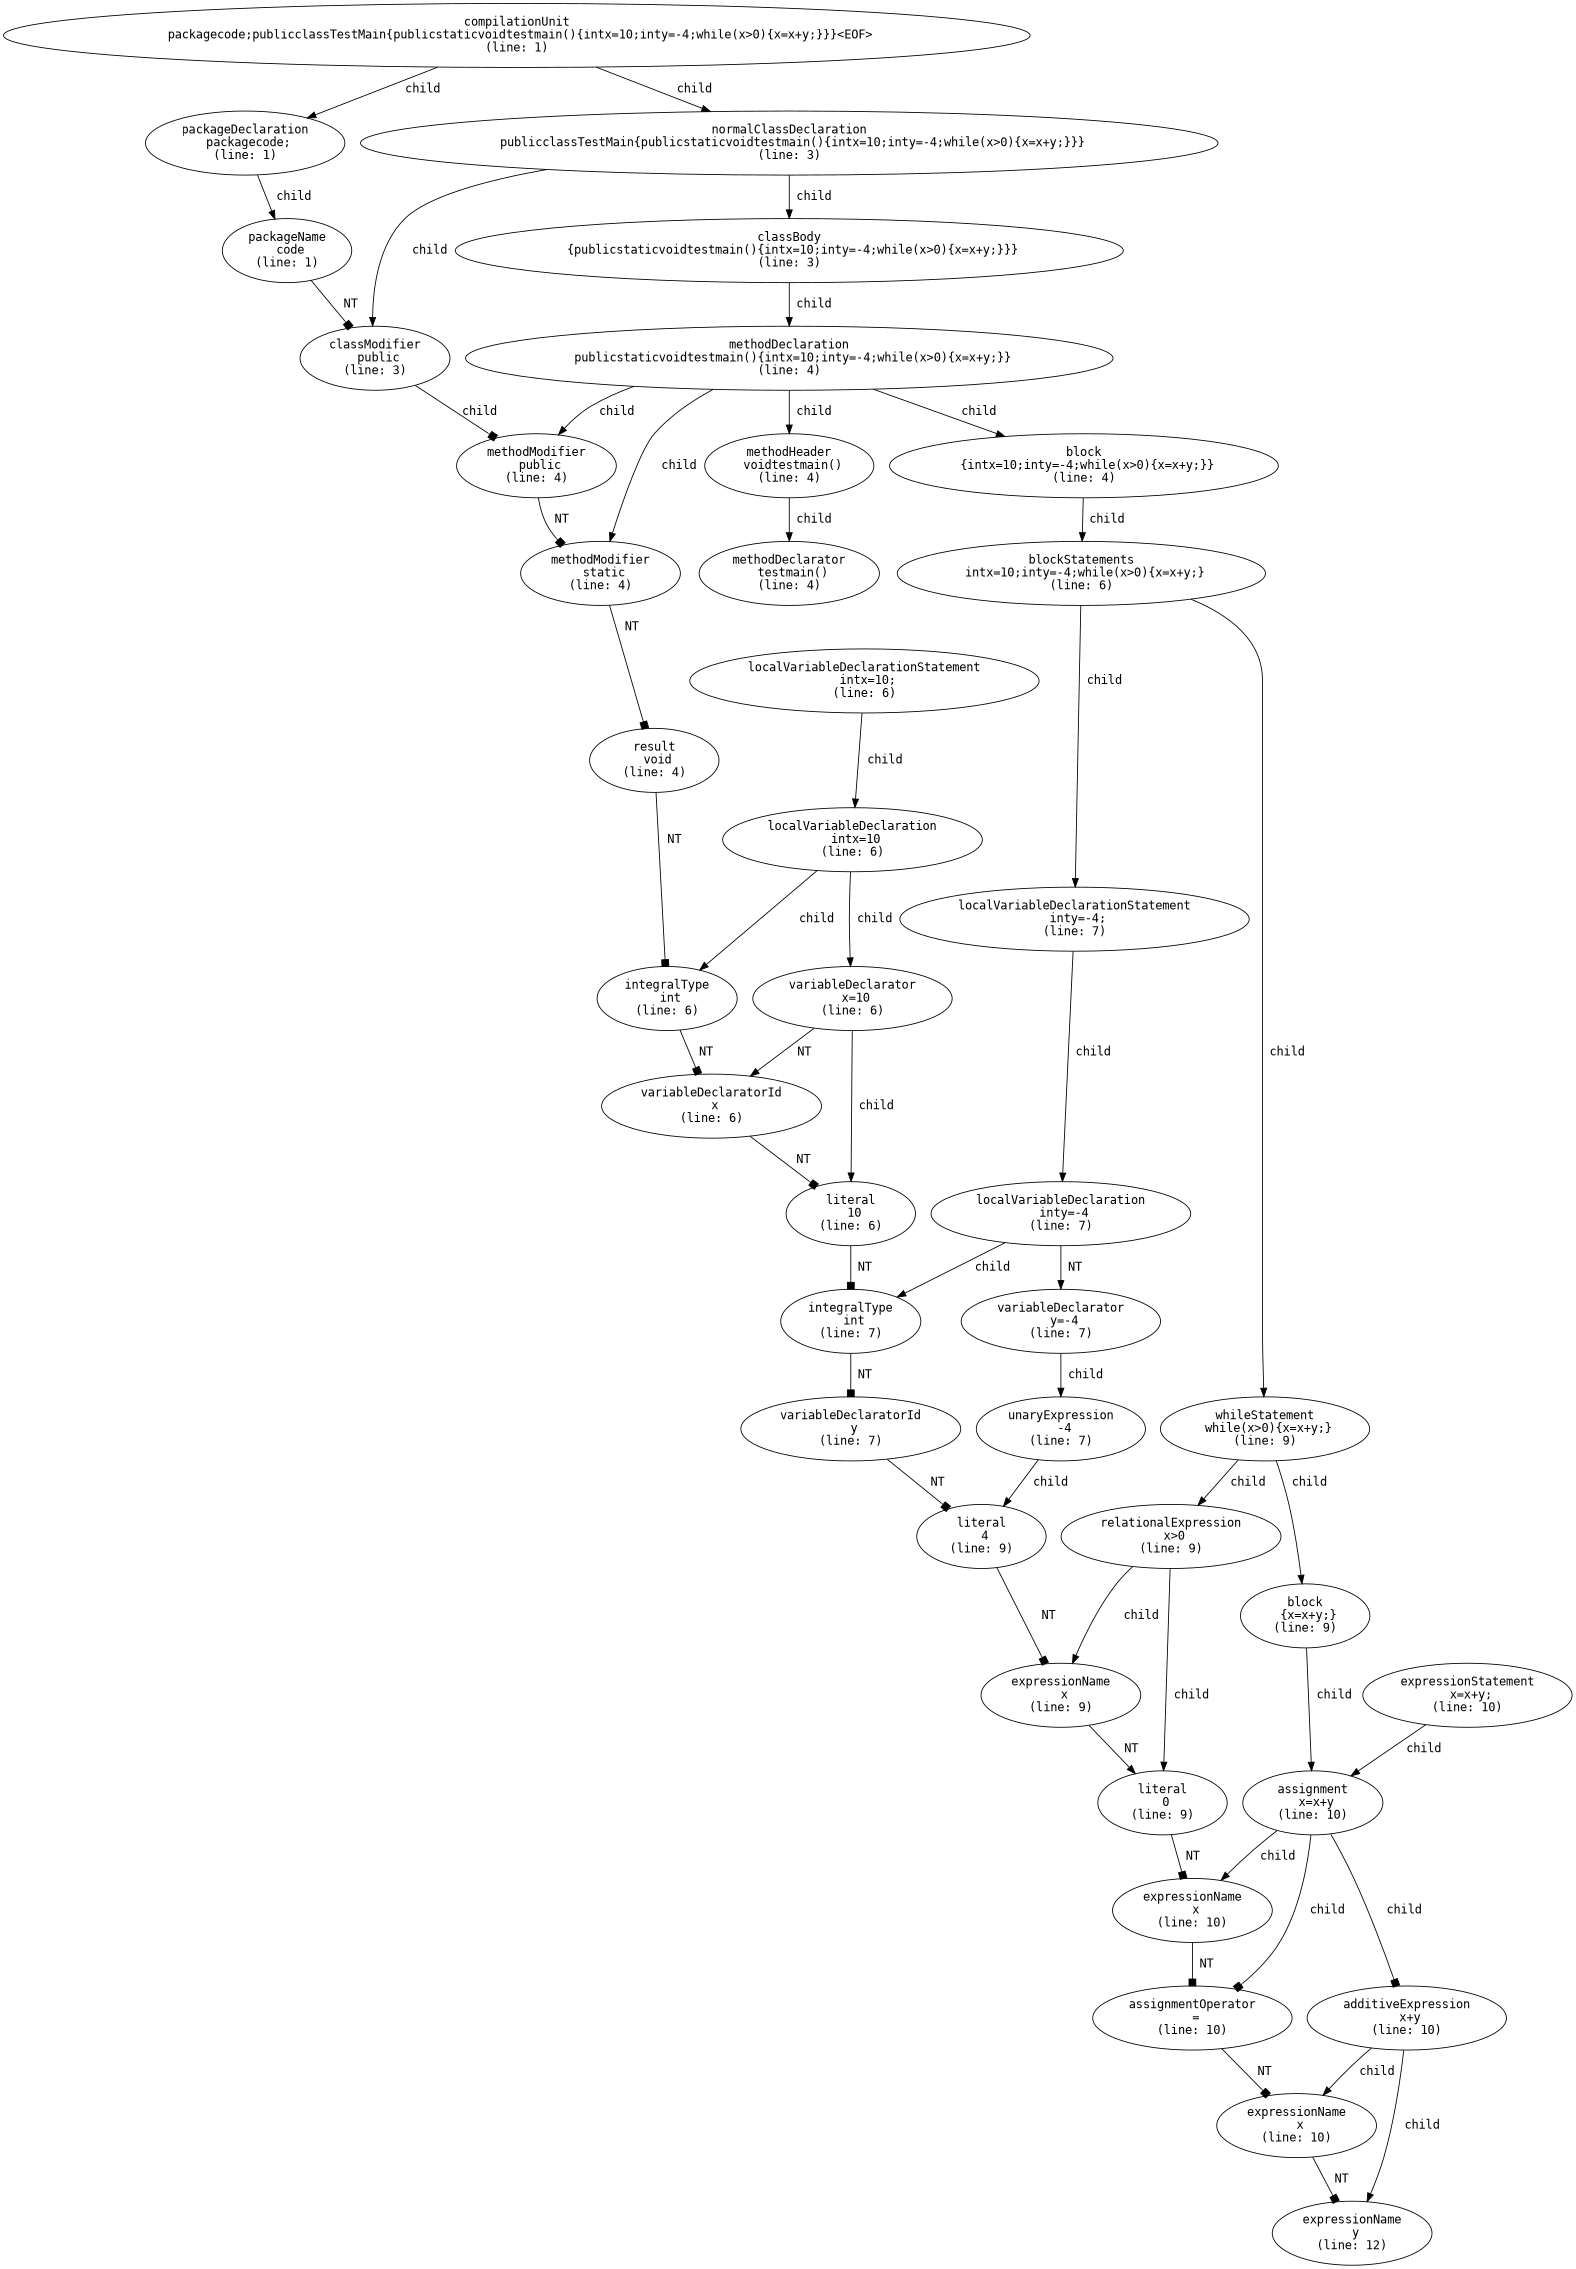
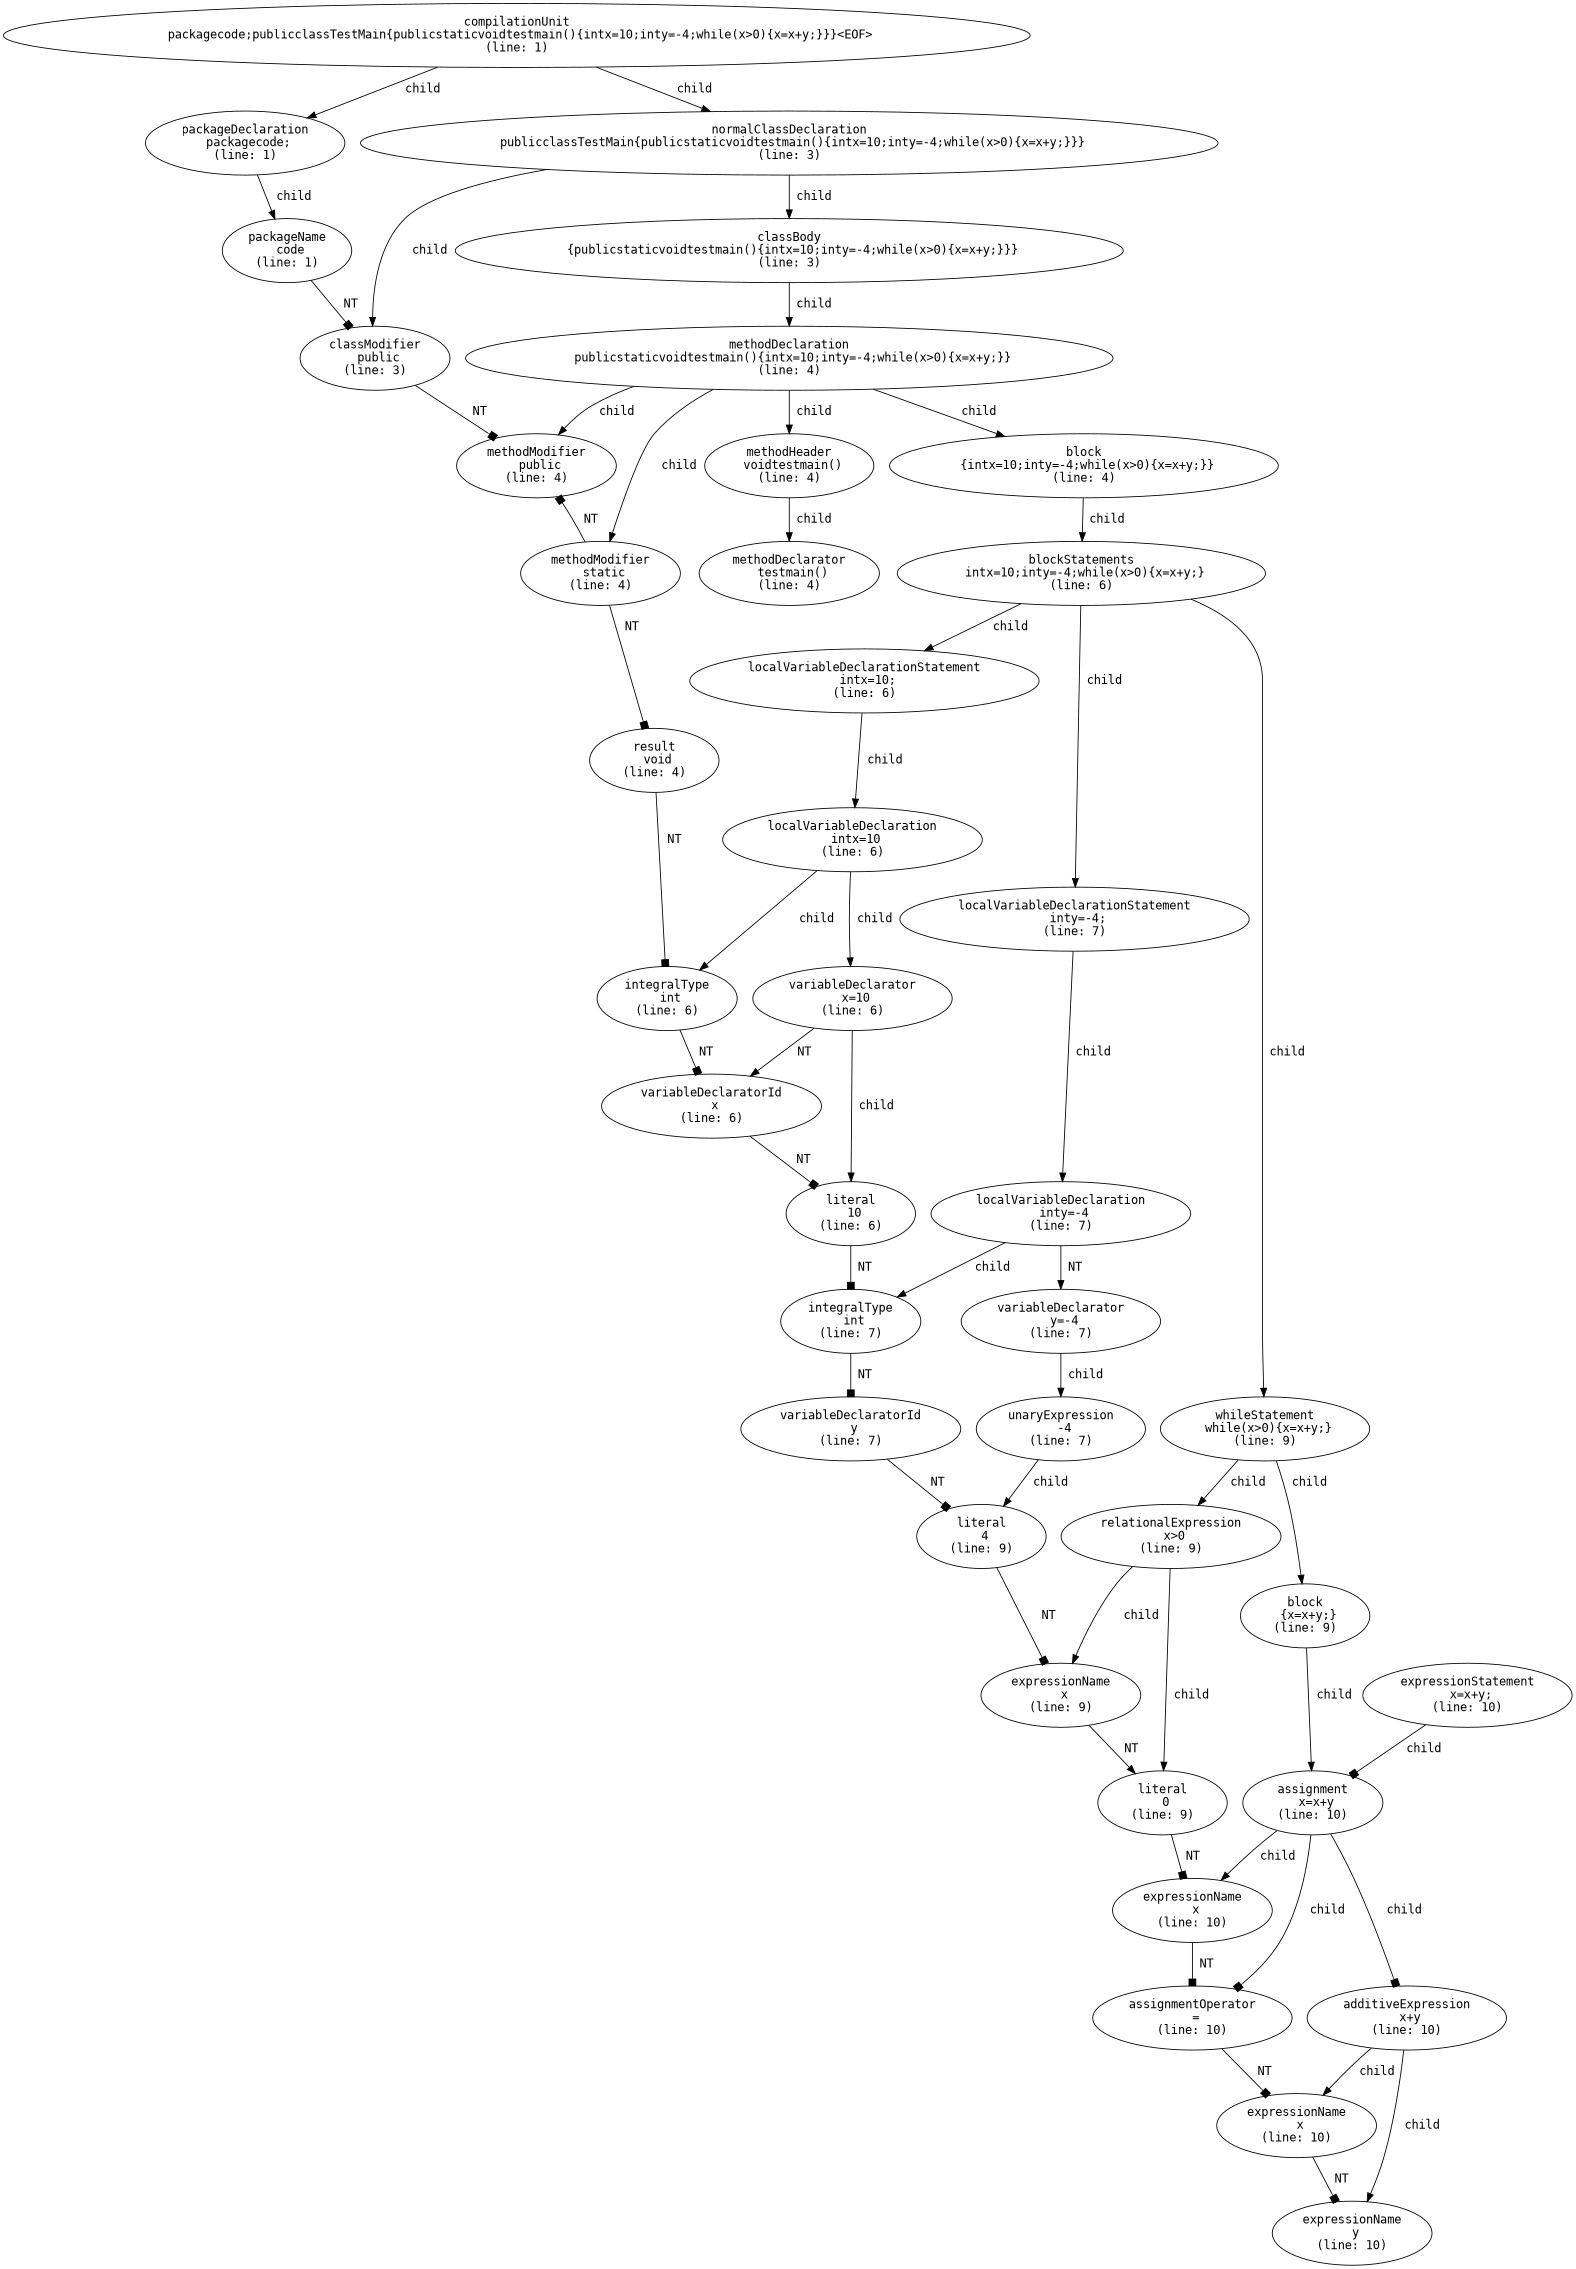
(476, 412) -> (476, 412)
(544, 520) -> (575, 523)
none -> (977, 625)
(1392, 1748) -> (1392, 1748)
(1352, 2233) -> (1352, 2233)
